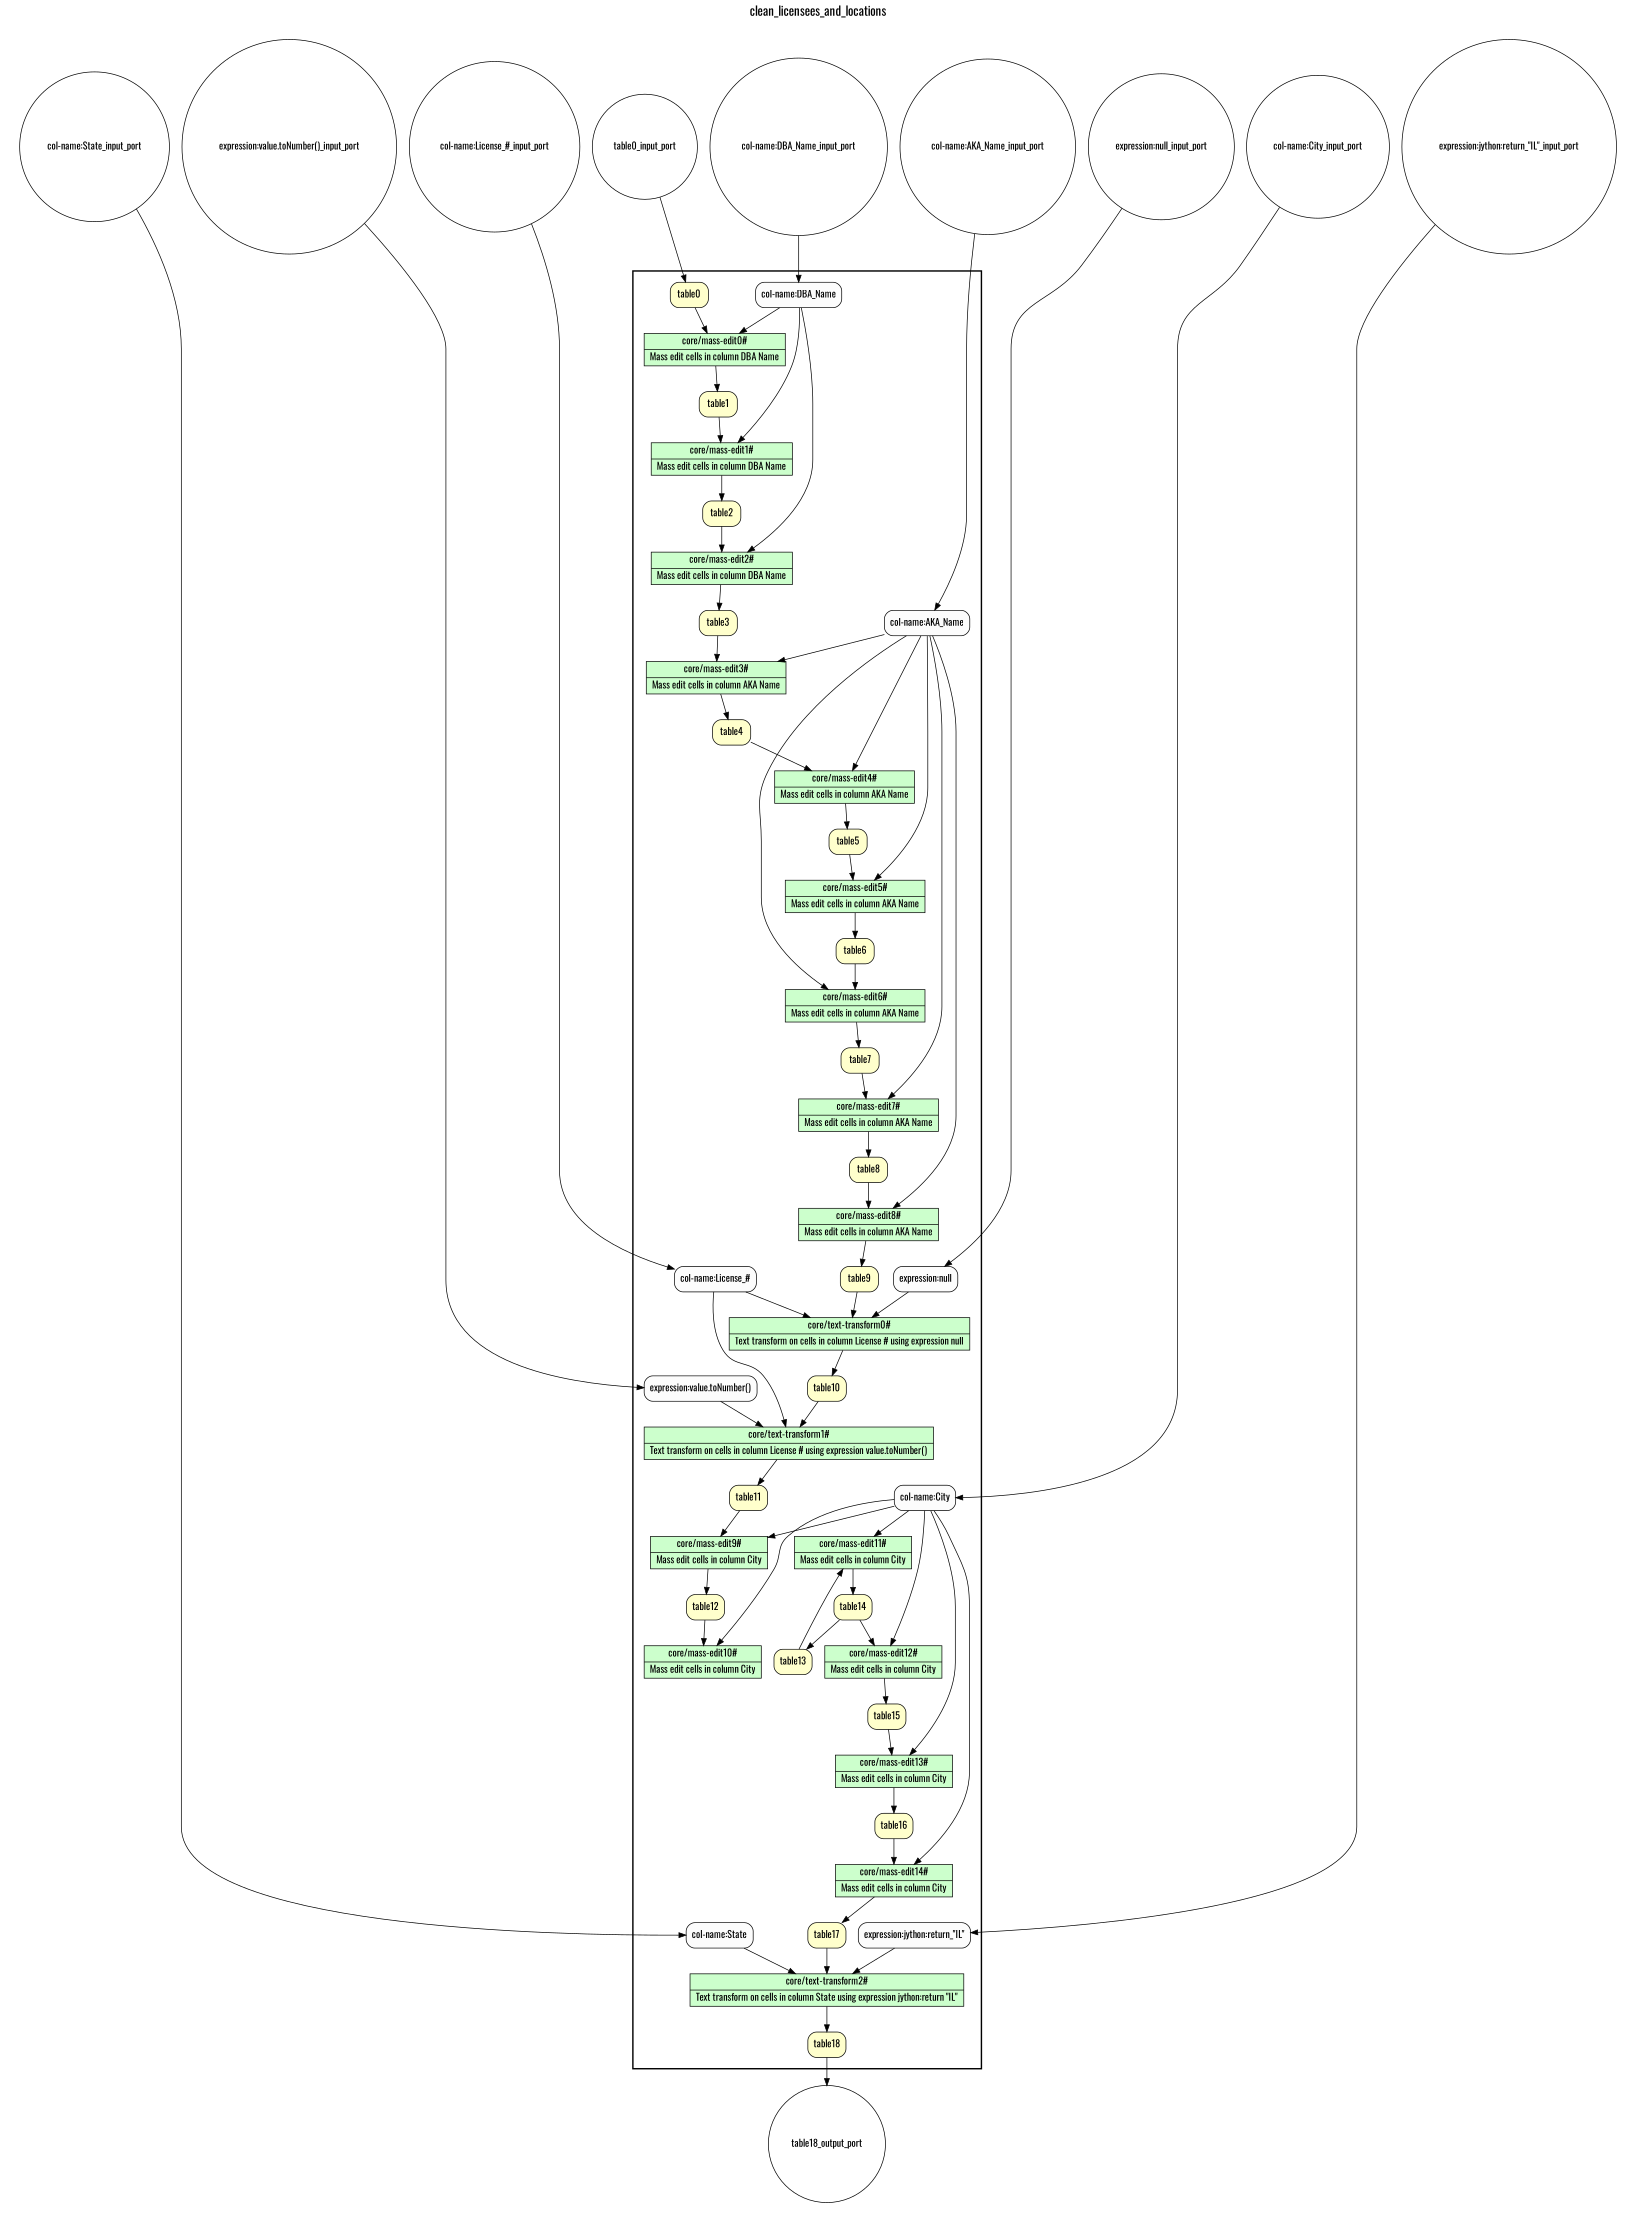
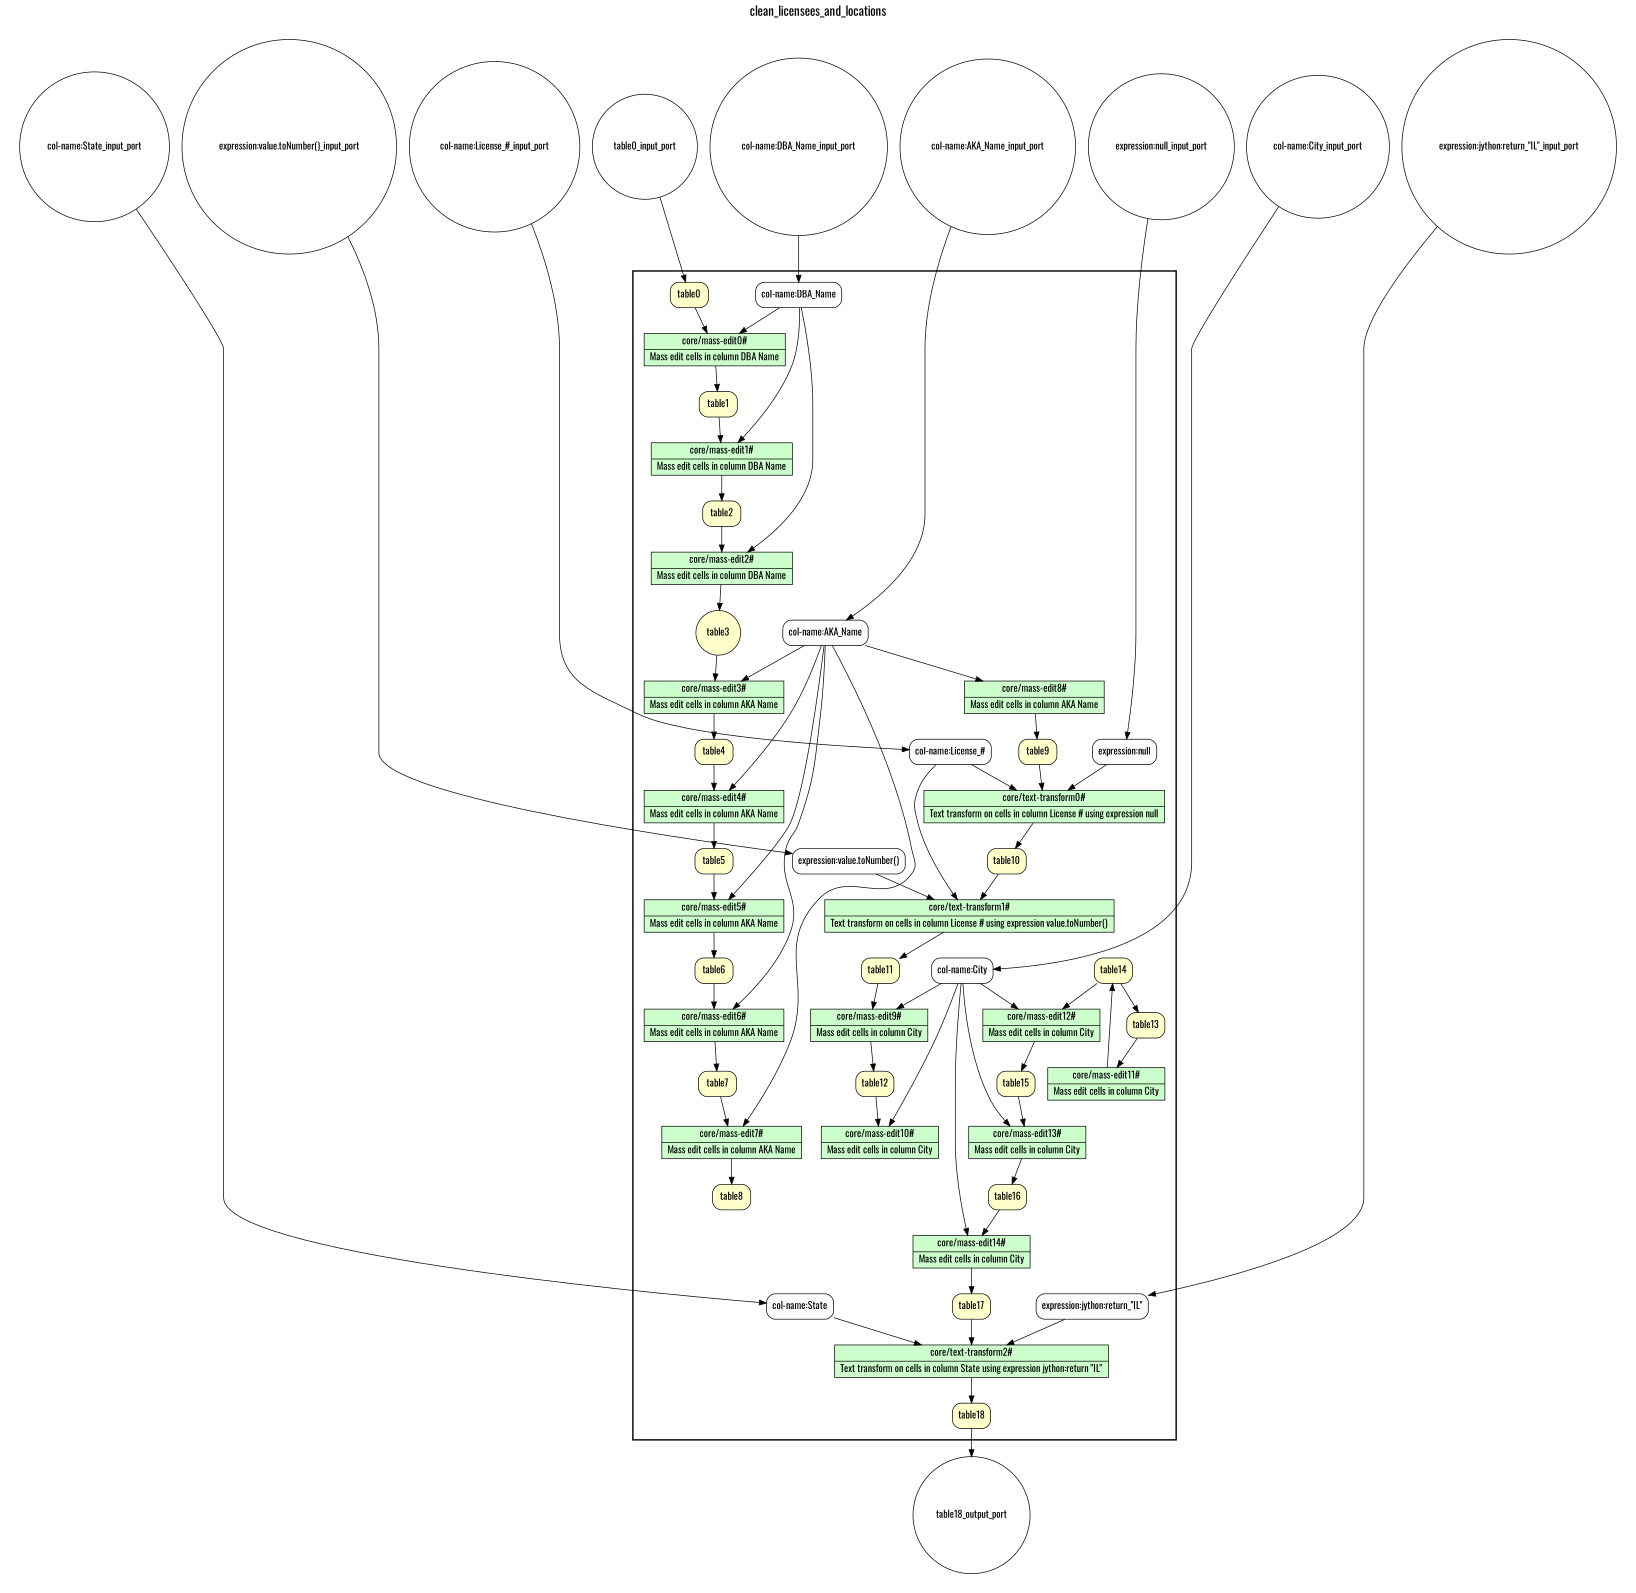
(718, 623) -> (718, 633)
(869, 1192) -> none
(894, 1521) -> none
